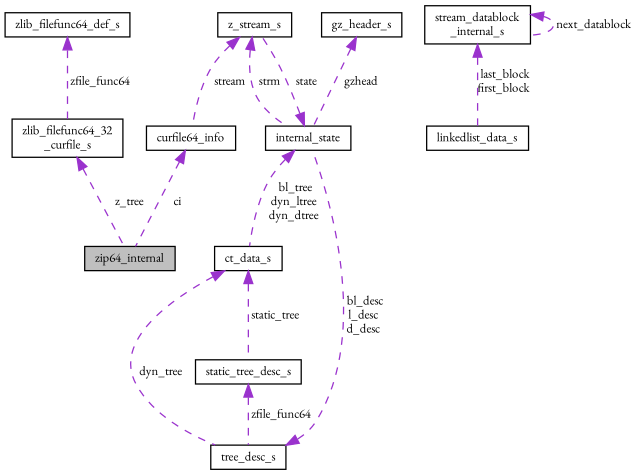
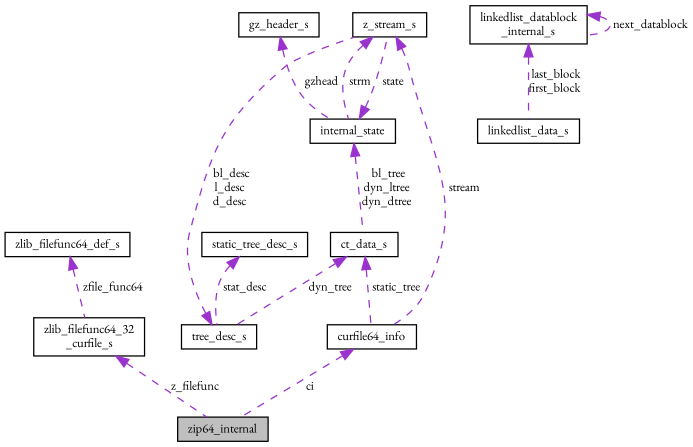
(478, 25) -> (529, 25)
(128, 202) -> (194, 387)
(343, 299) -> (219, 144)
(248, 322) -> (369, 297)
(280, 415) -> (244, 287)
